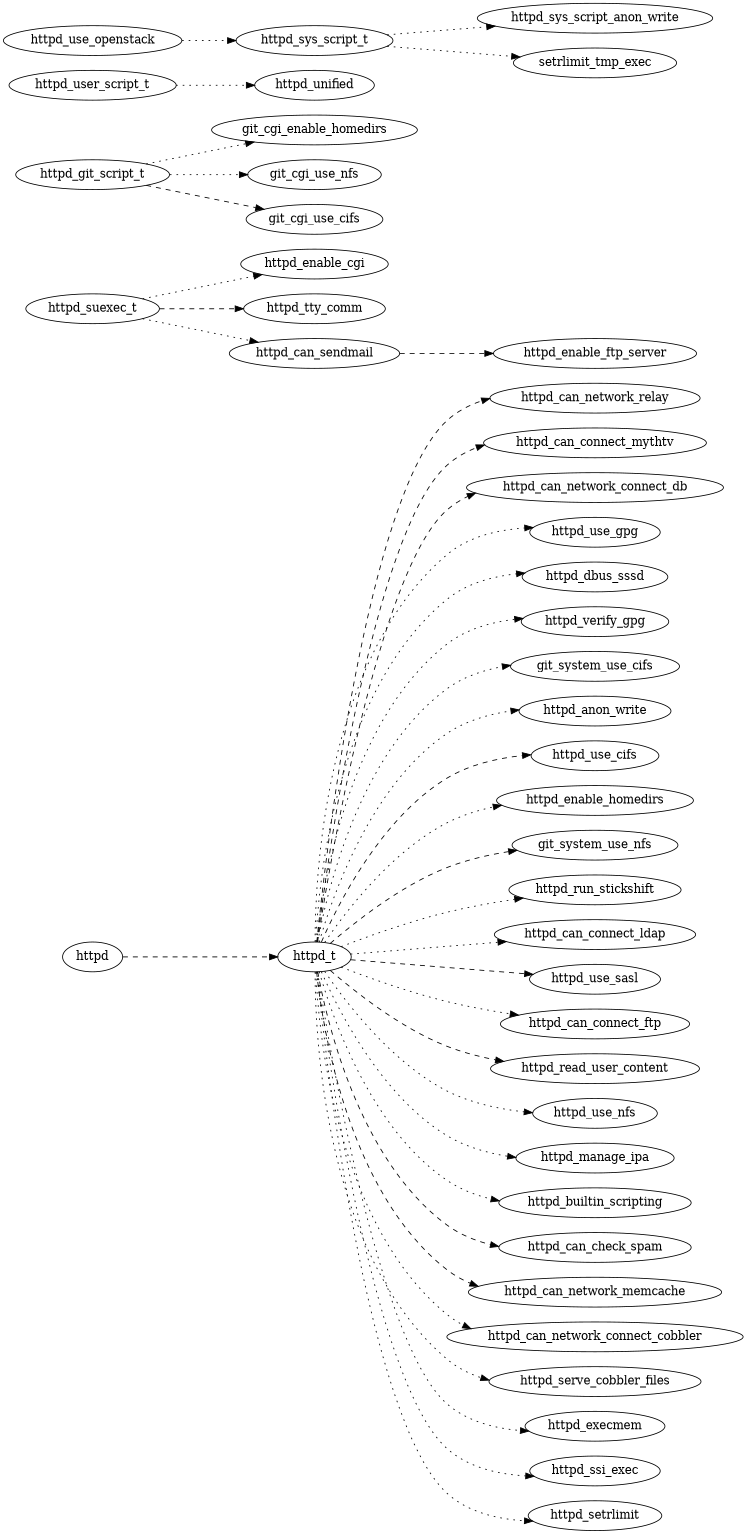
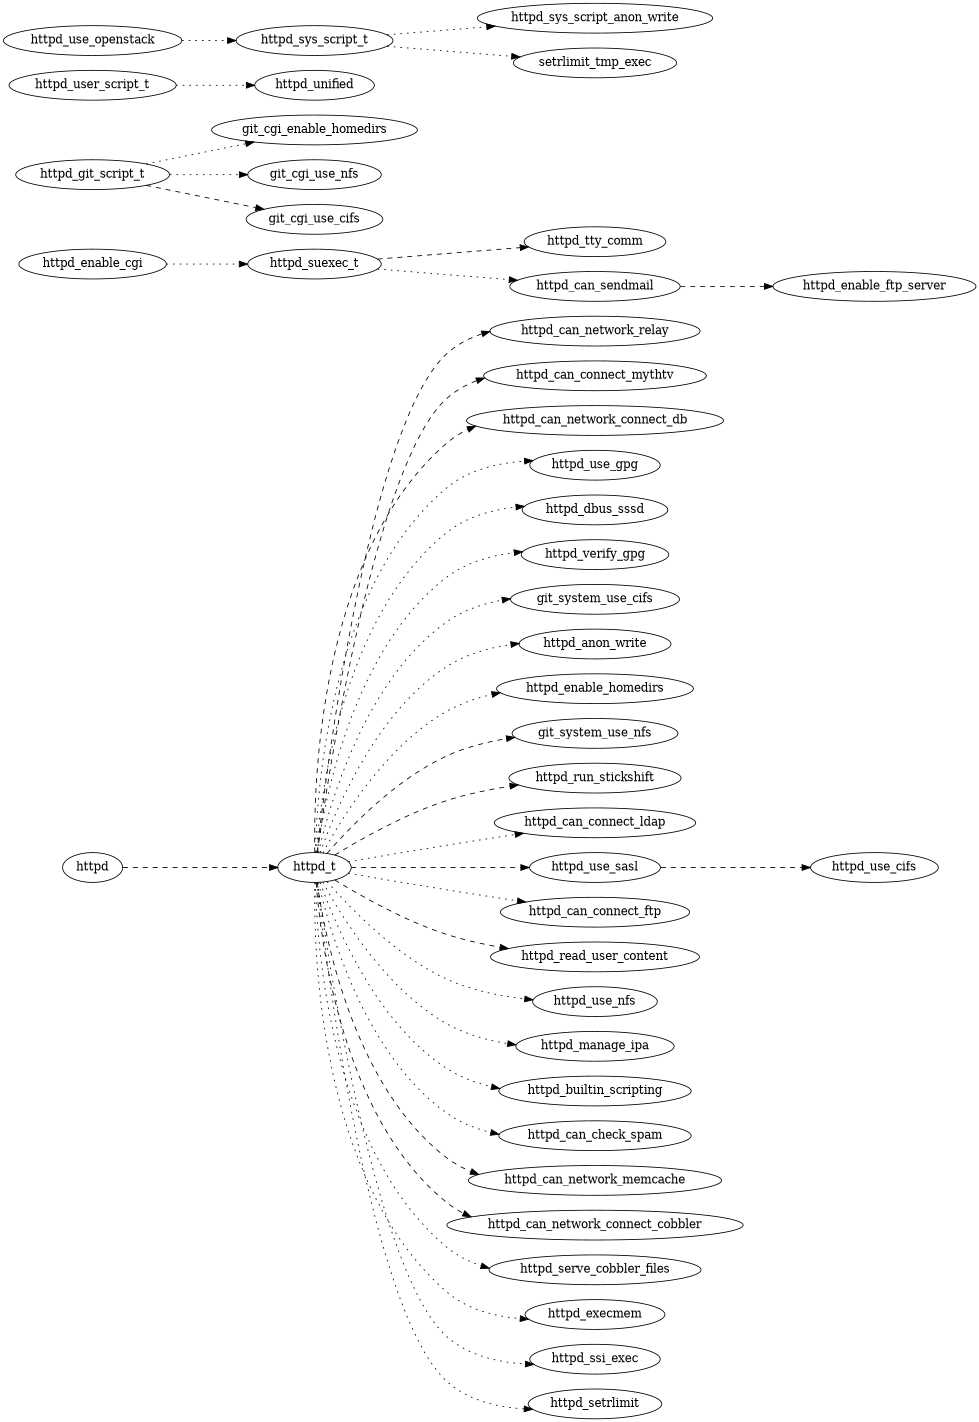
(198, 287) -> (203, 264)
(398, 820) -> (731, 868)
(426, 918) -> (419, 811)
(371, 1132) -> (375, 1030)
(371, 1212) -> (355, 1065)
